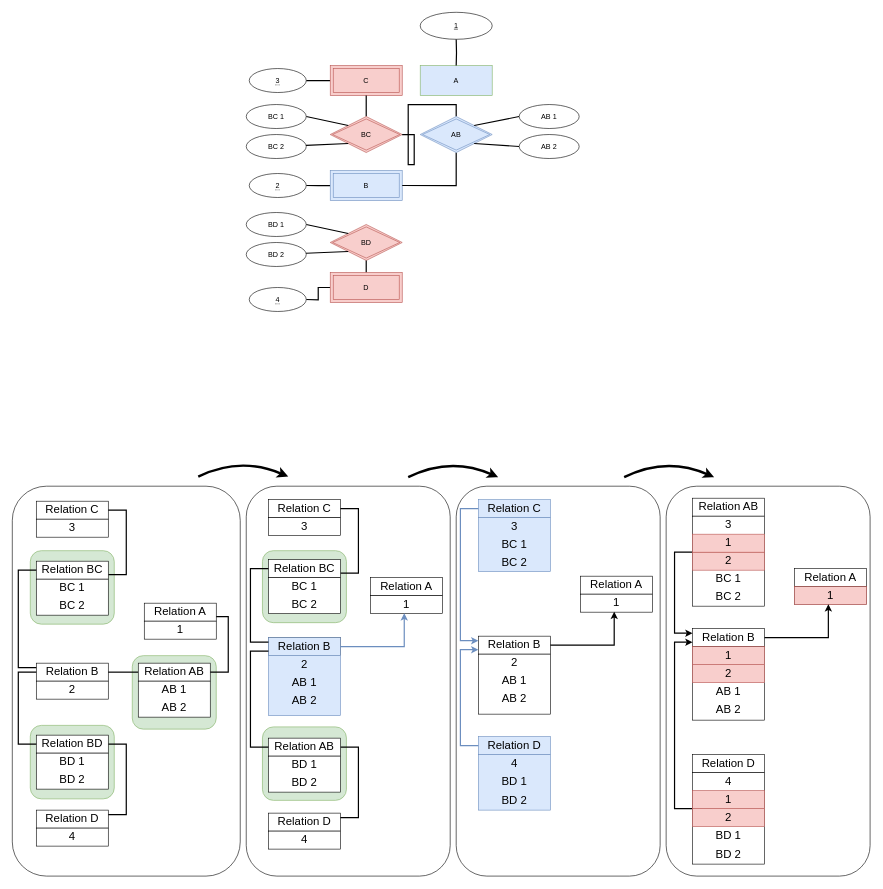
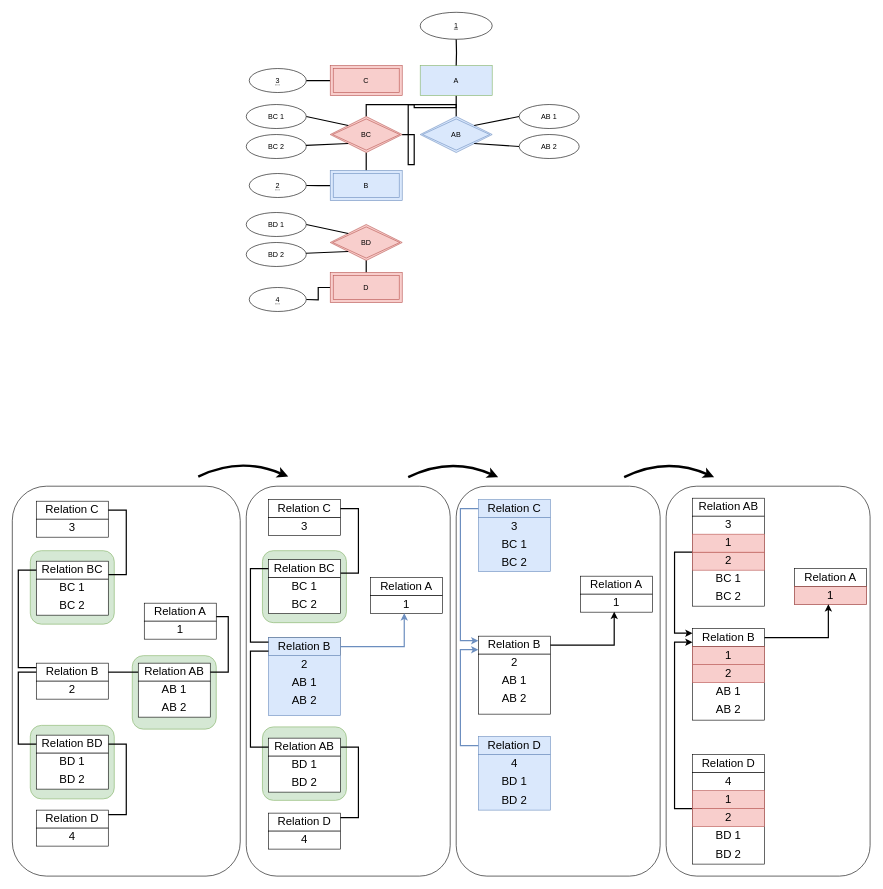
(366, 101) -> (433, 108)
none -> (366, 162)
(446, 186) -> none
